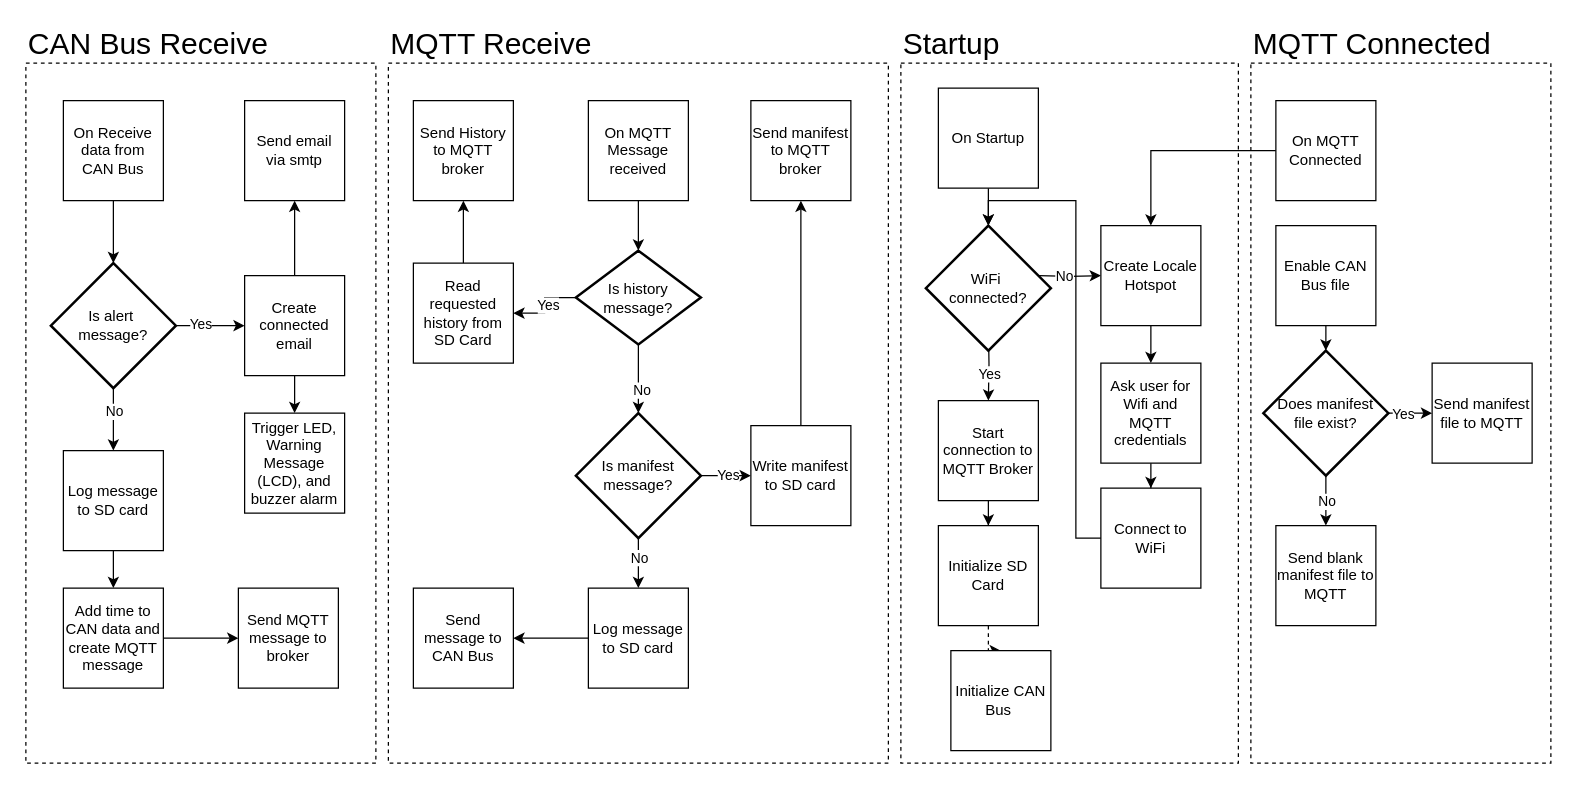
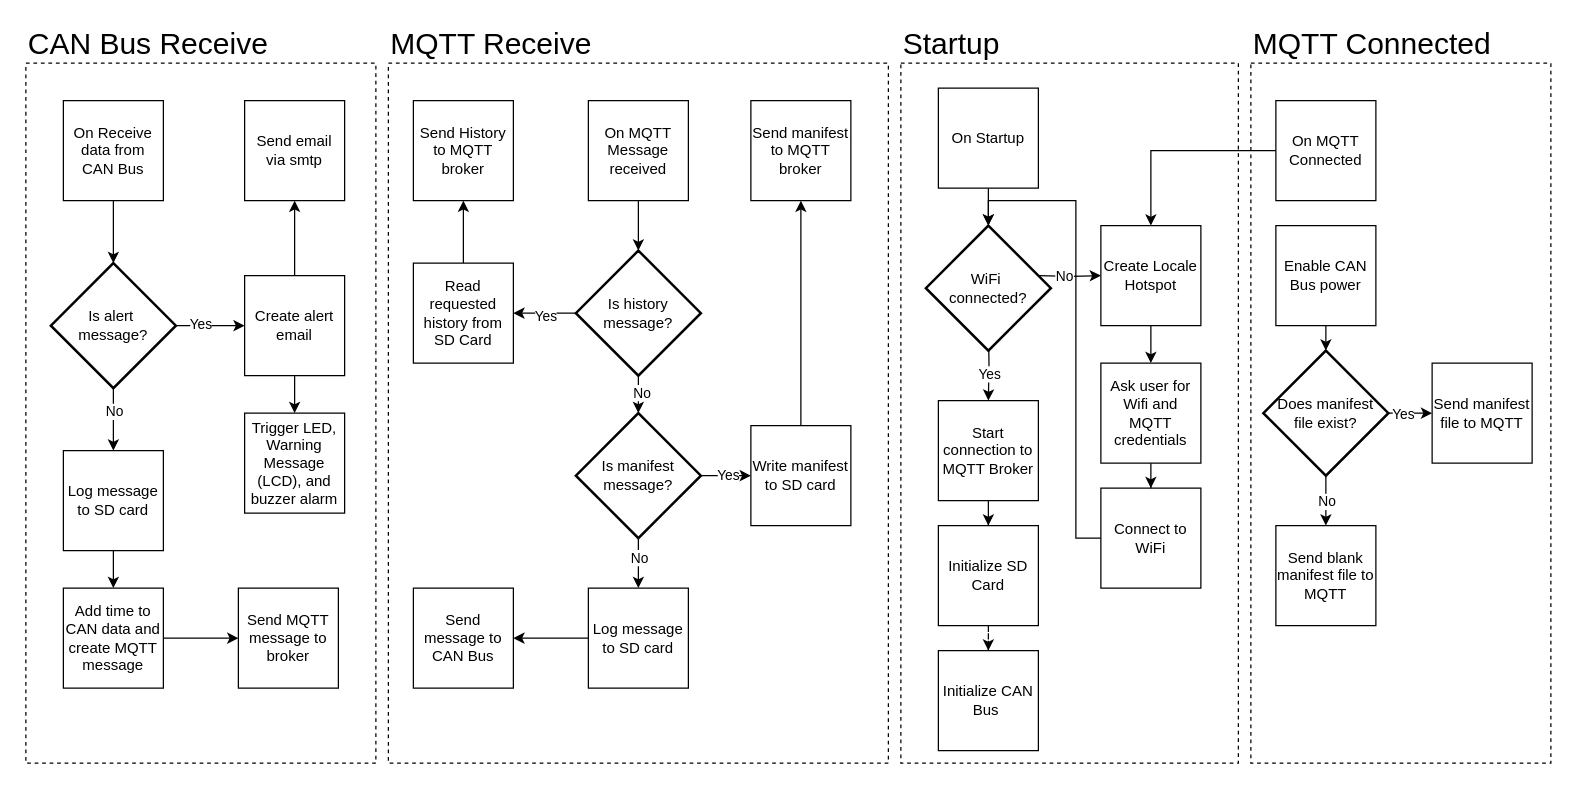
(1326, 276) -> (1326, 276)
(638, 298) -> (638, 313)
(294, 326) -> (294, 326)
(1001, 701) -> (988, 701)
